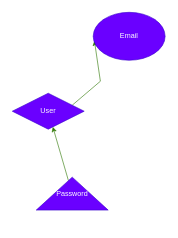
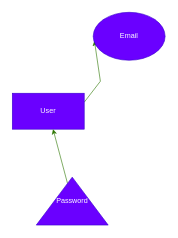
(48, 111) -> (48, 111)
(72, 194) -> (72, 201)
